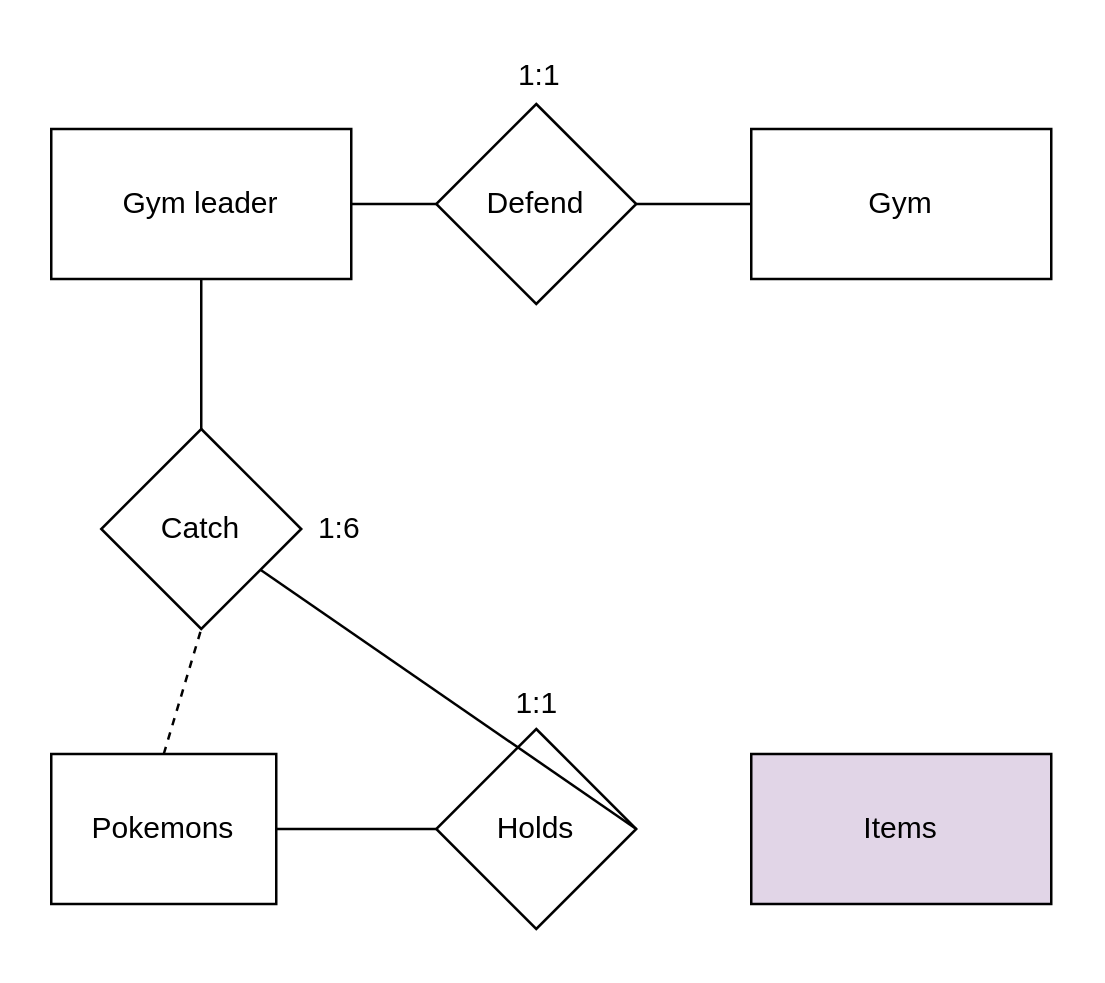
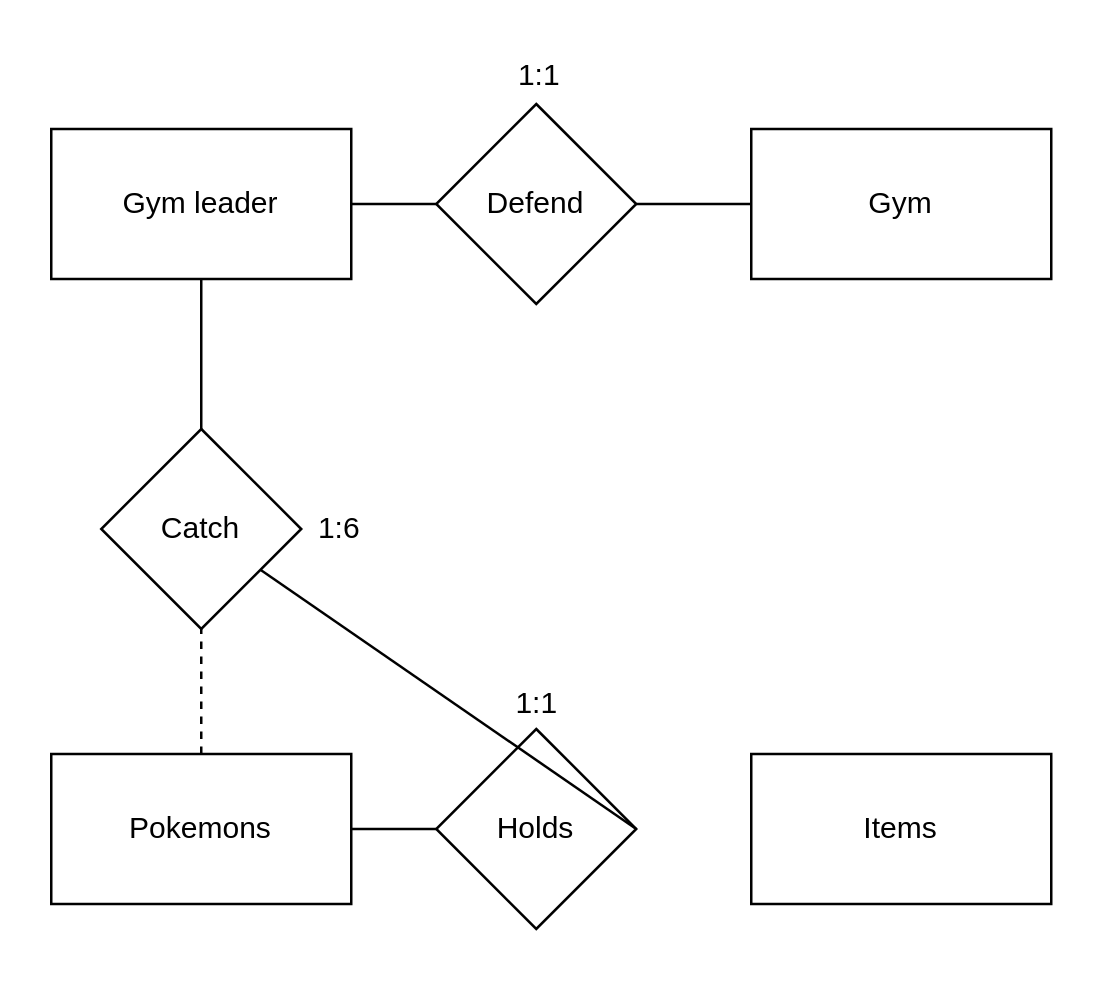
(164, 829) -> (201, 829)
(901, 829) -> (901, 829)
